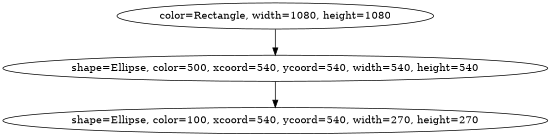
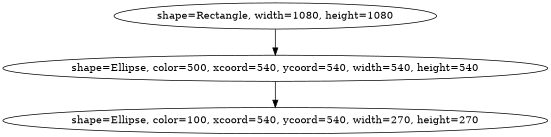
(275, 16) -> (275, 16)
